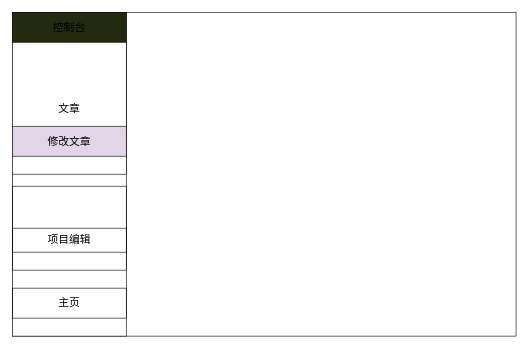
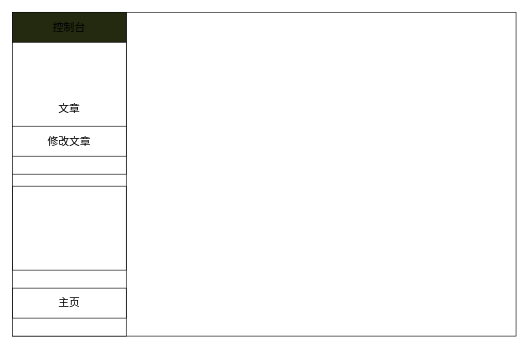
(69, 141) -> (69, 141)
(69, 240) -> none
